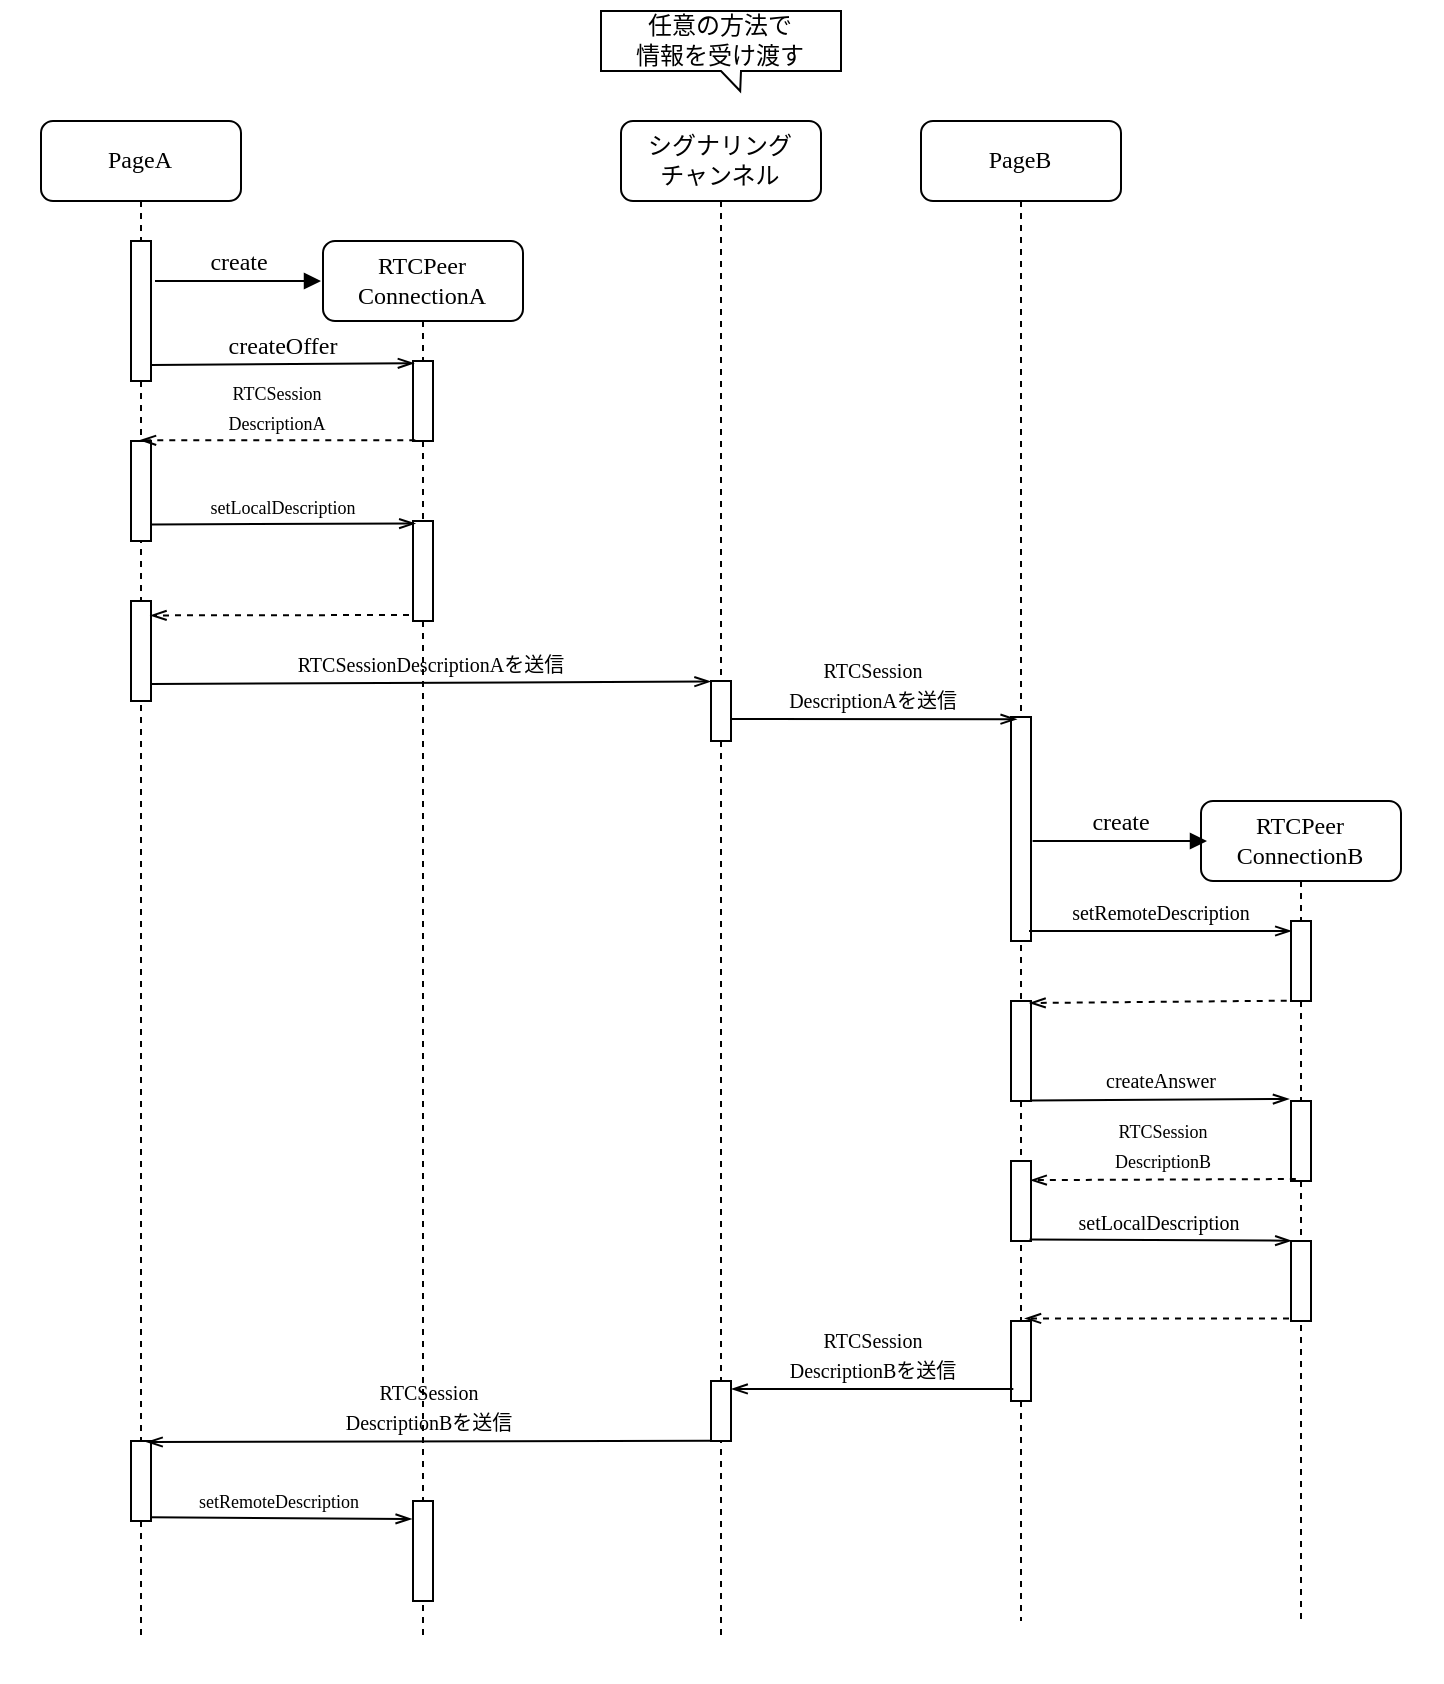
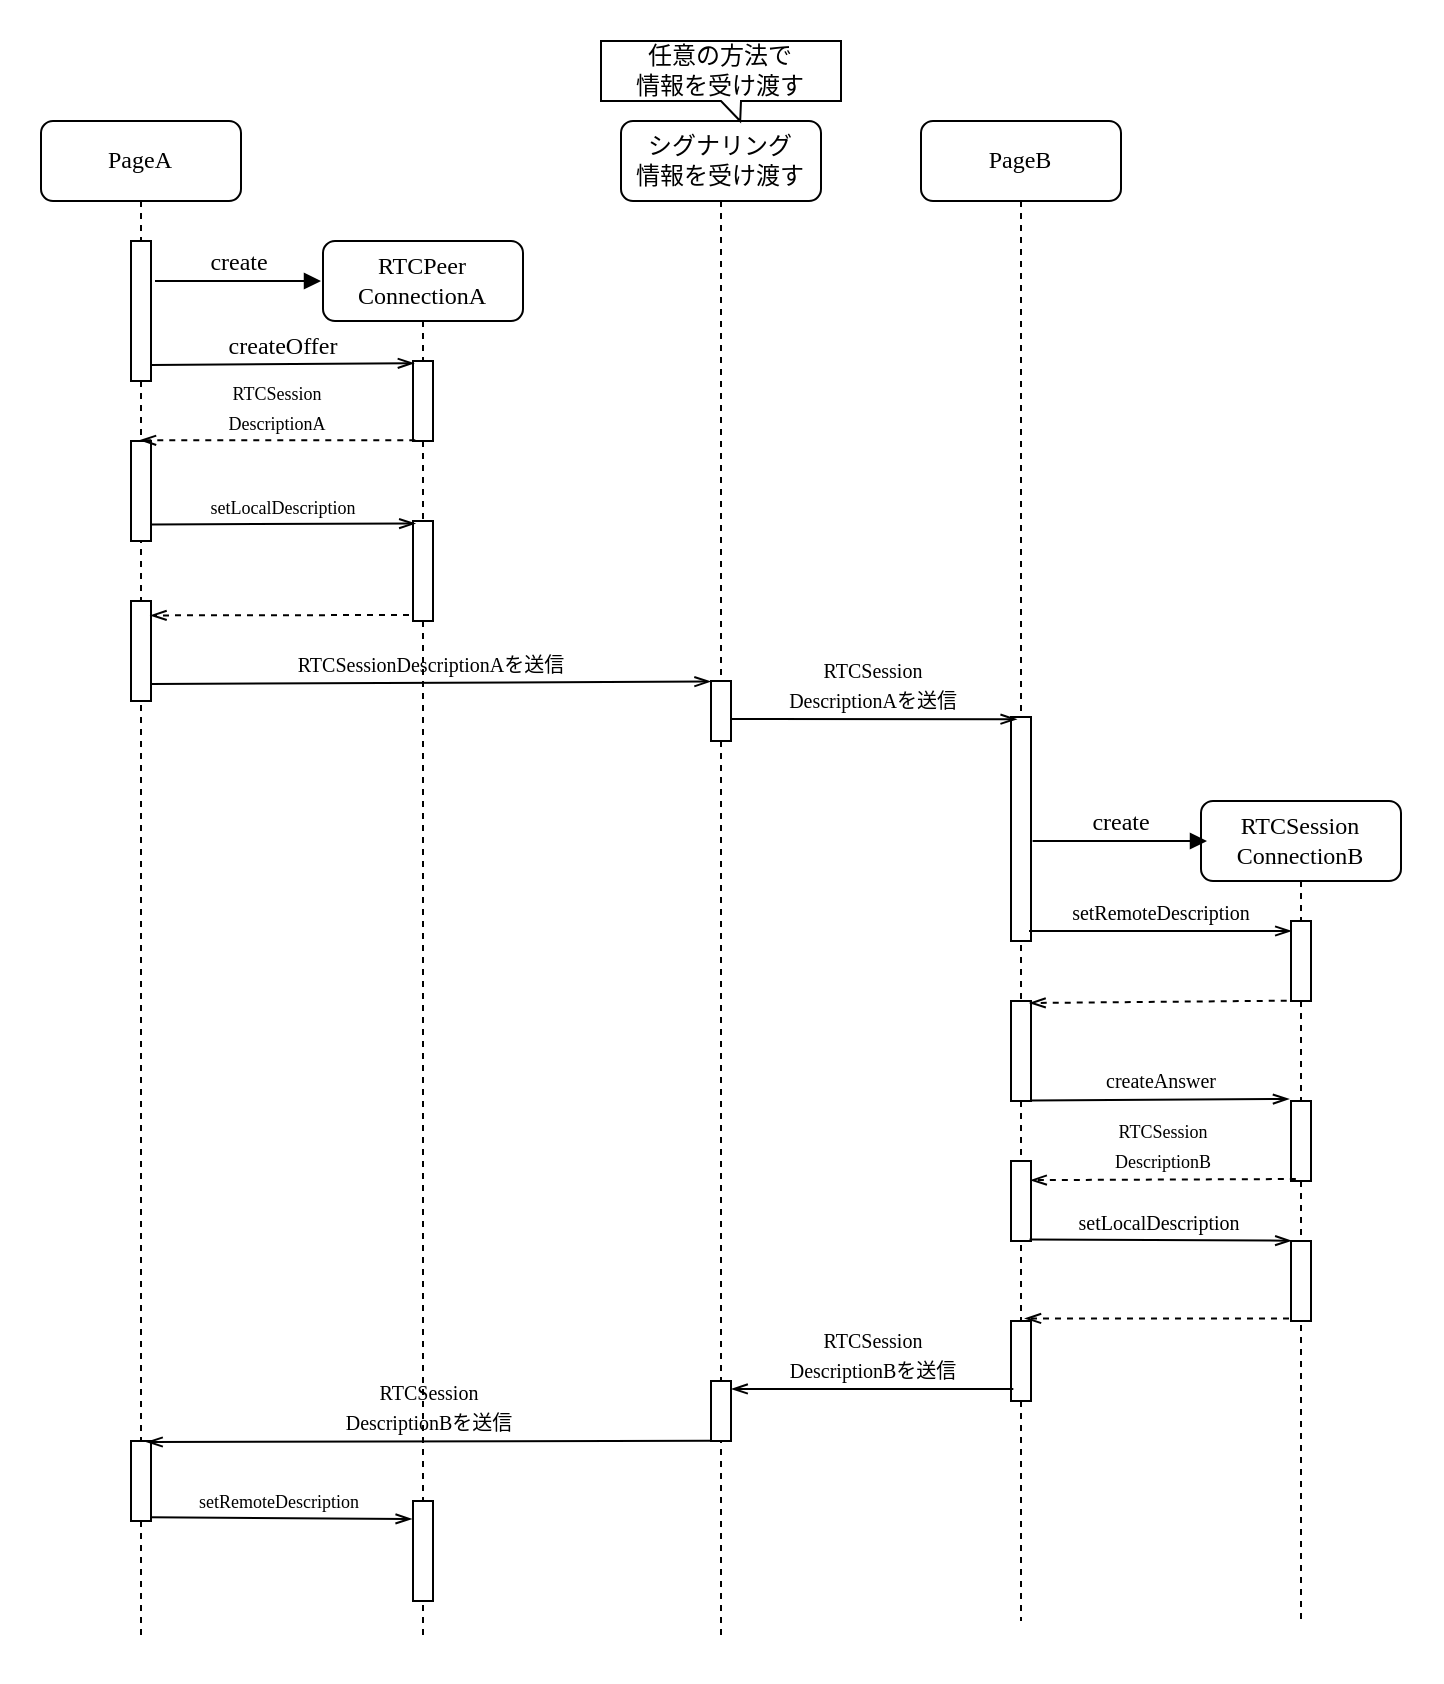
(721, 51) -> (721, 81)
(721, 161) -> (721, 161)
(1301, 841) -> (1301, 841)
